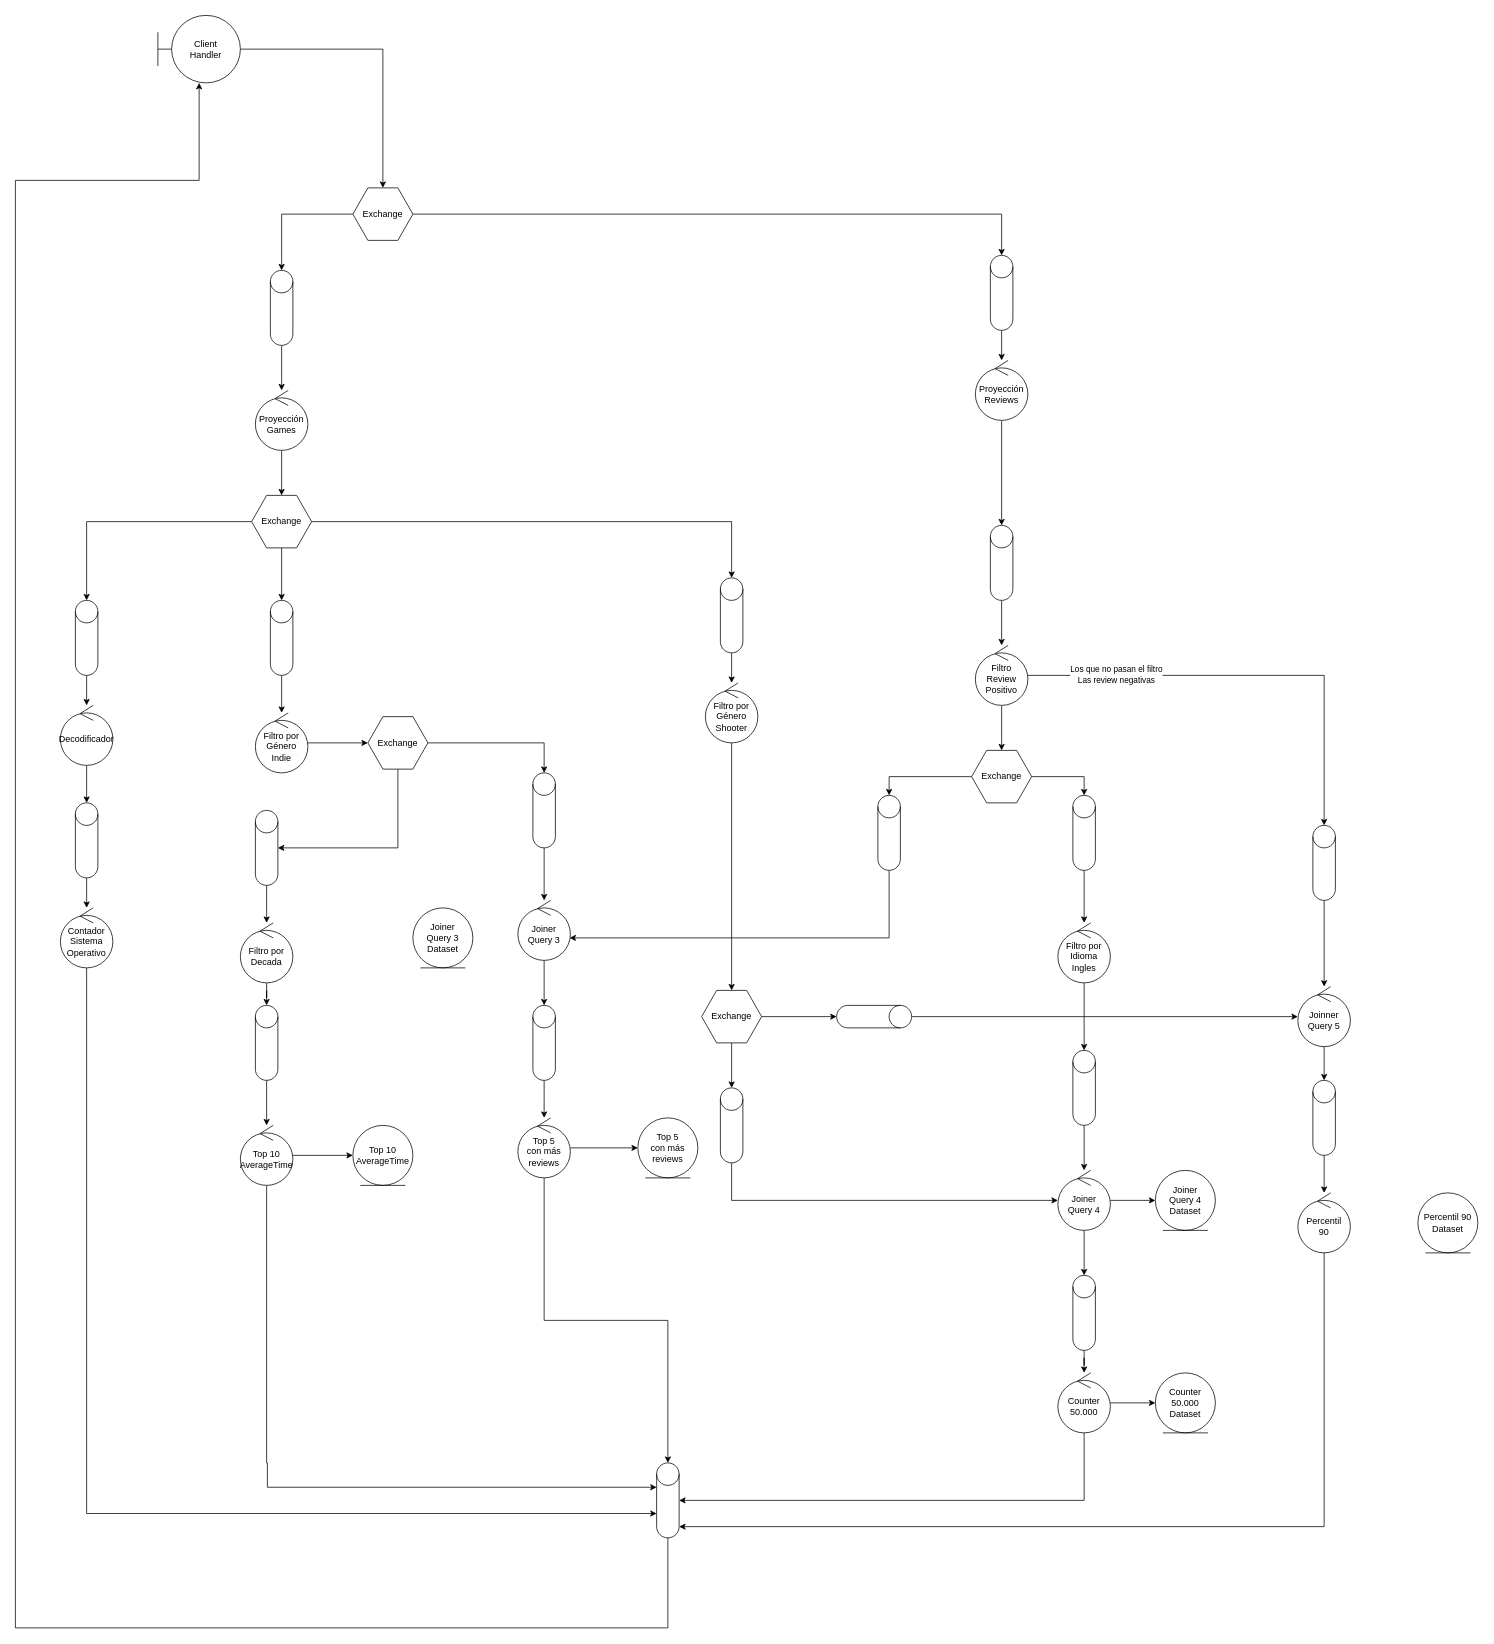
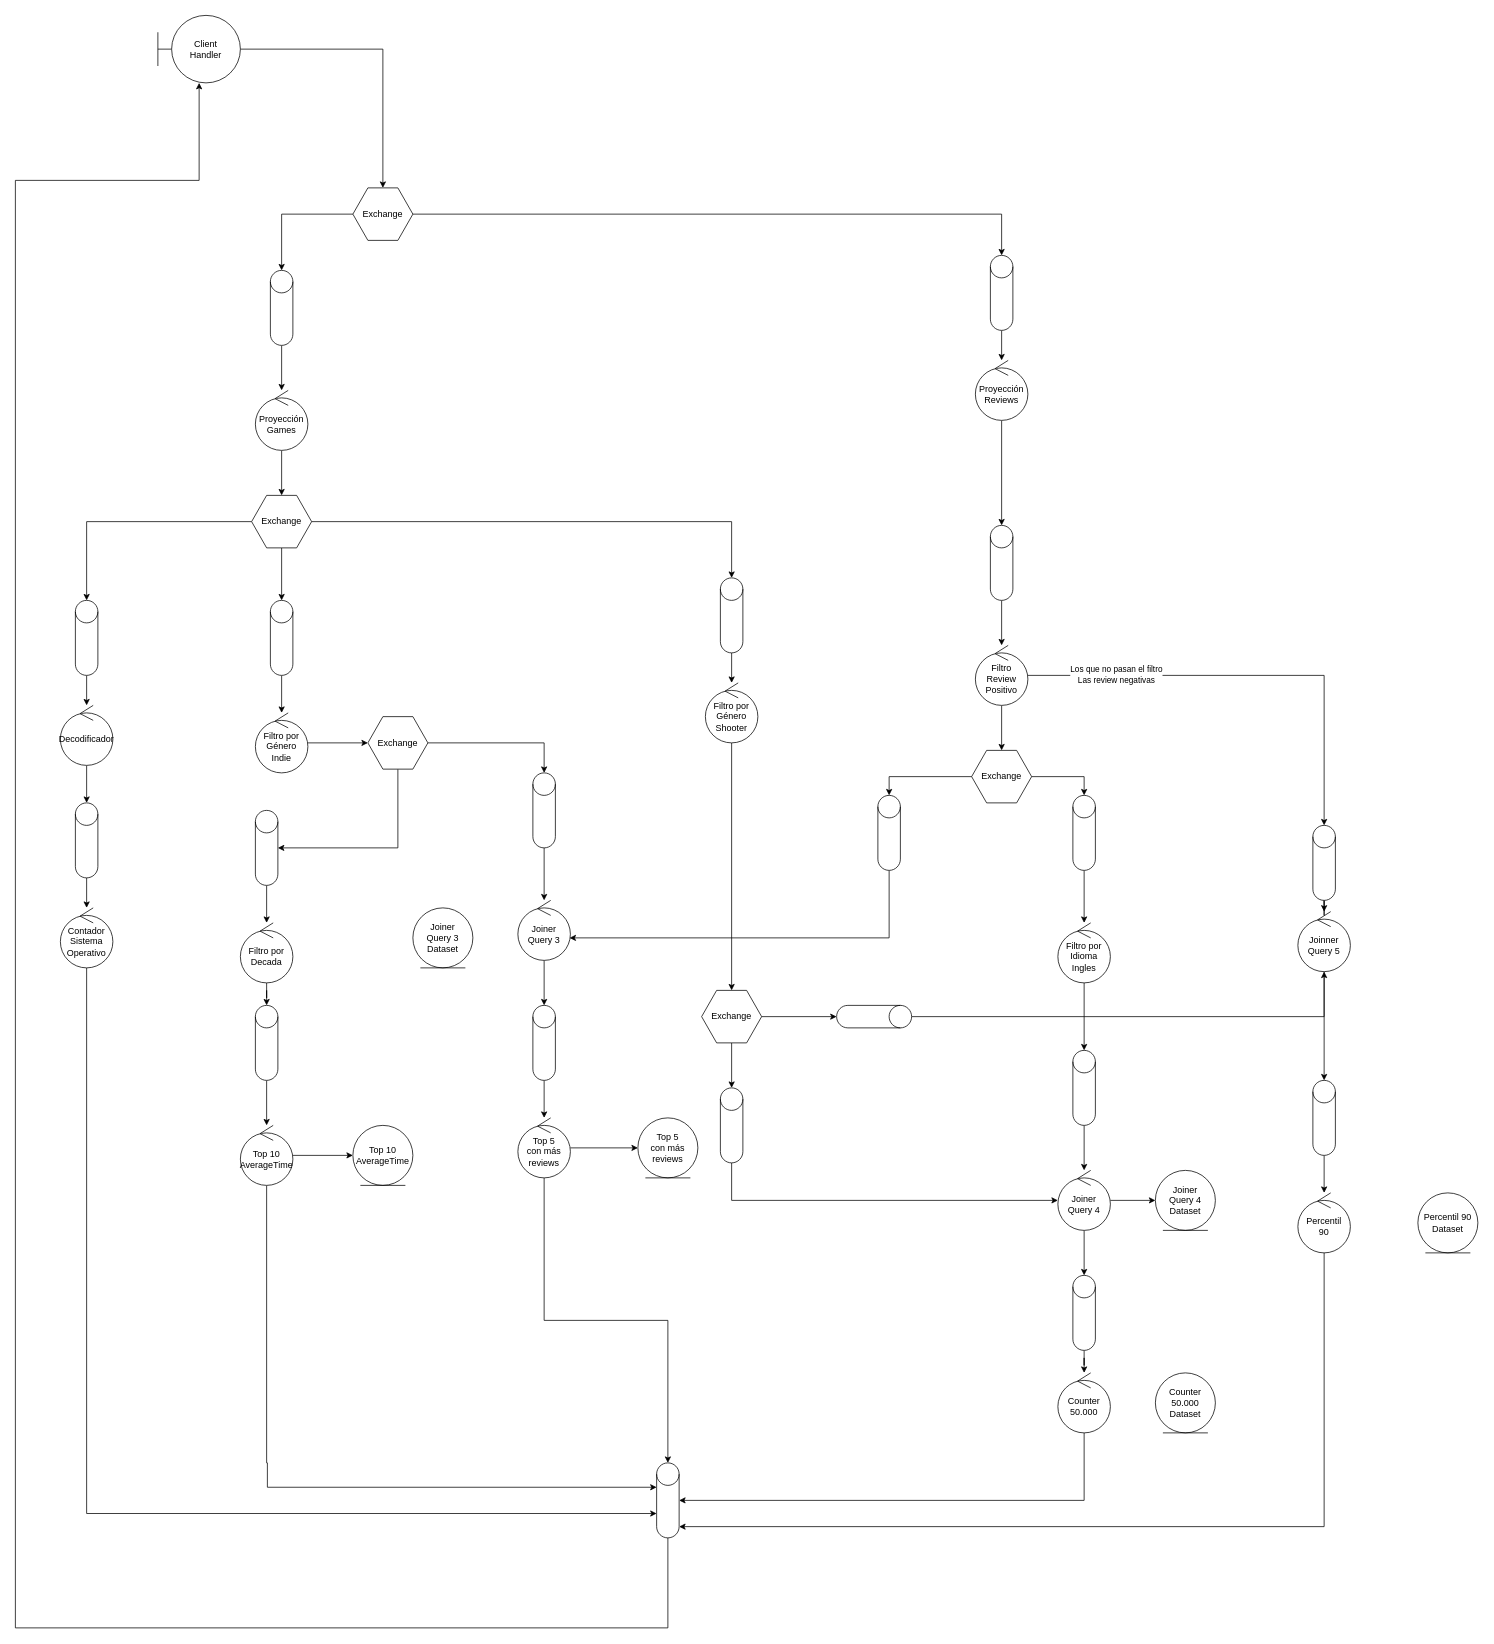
(1324, 1017) -> (1324, 942)
(1149, 1403) -> none
